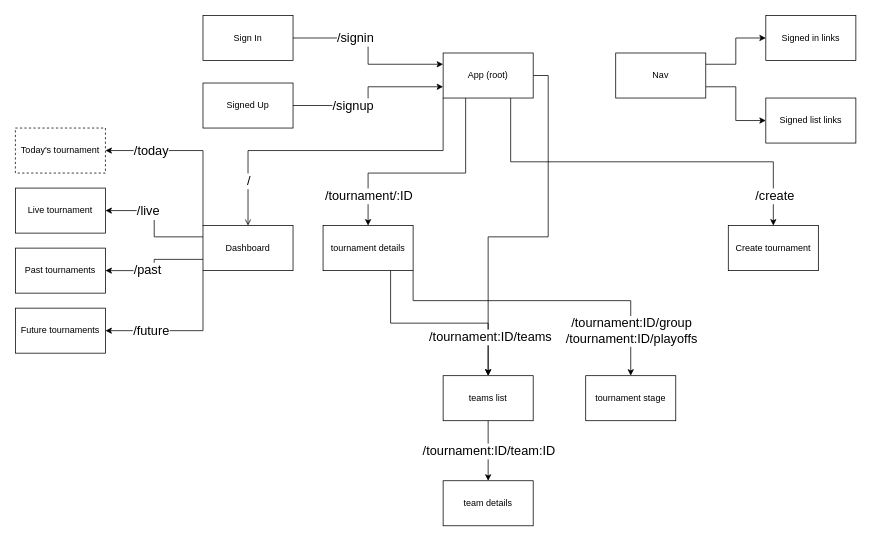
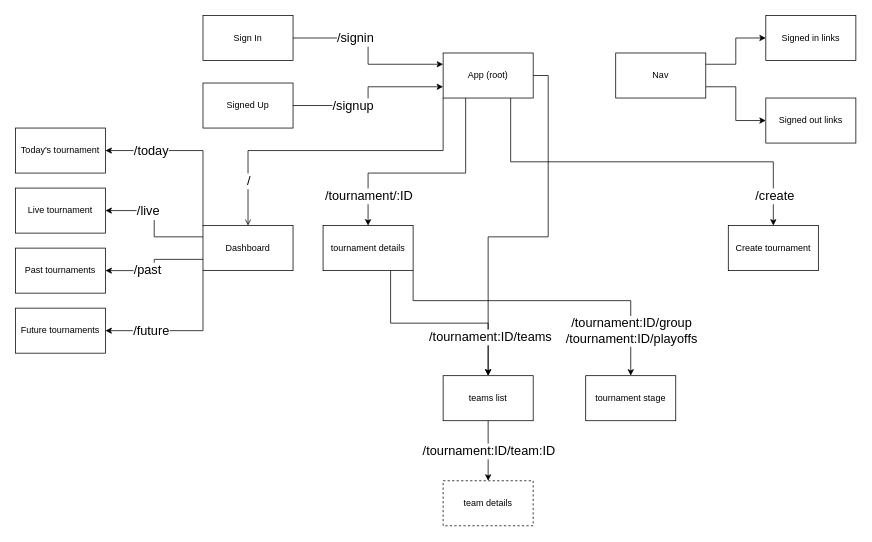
(810, 120) -> (810, 120)
(60, 150) -> (60, 150)
(488, 503) -> (488, 503)
